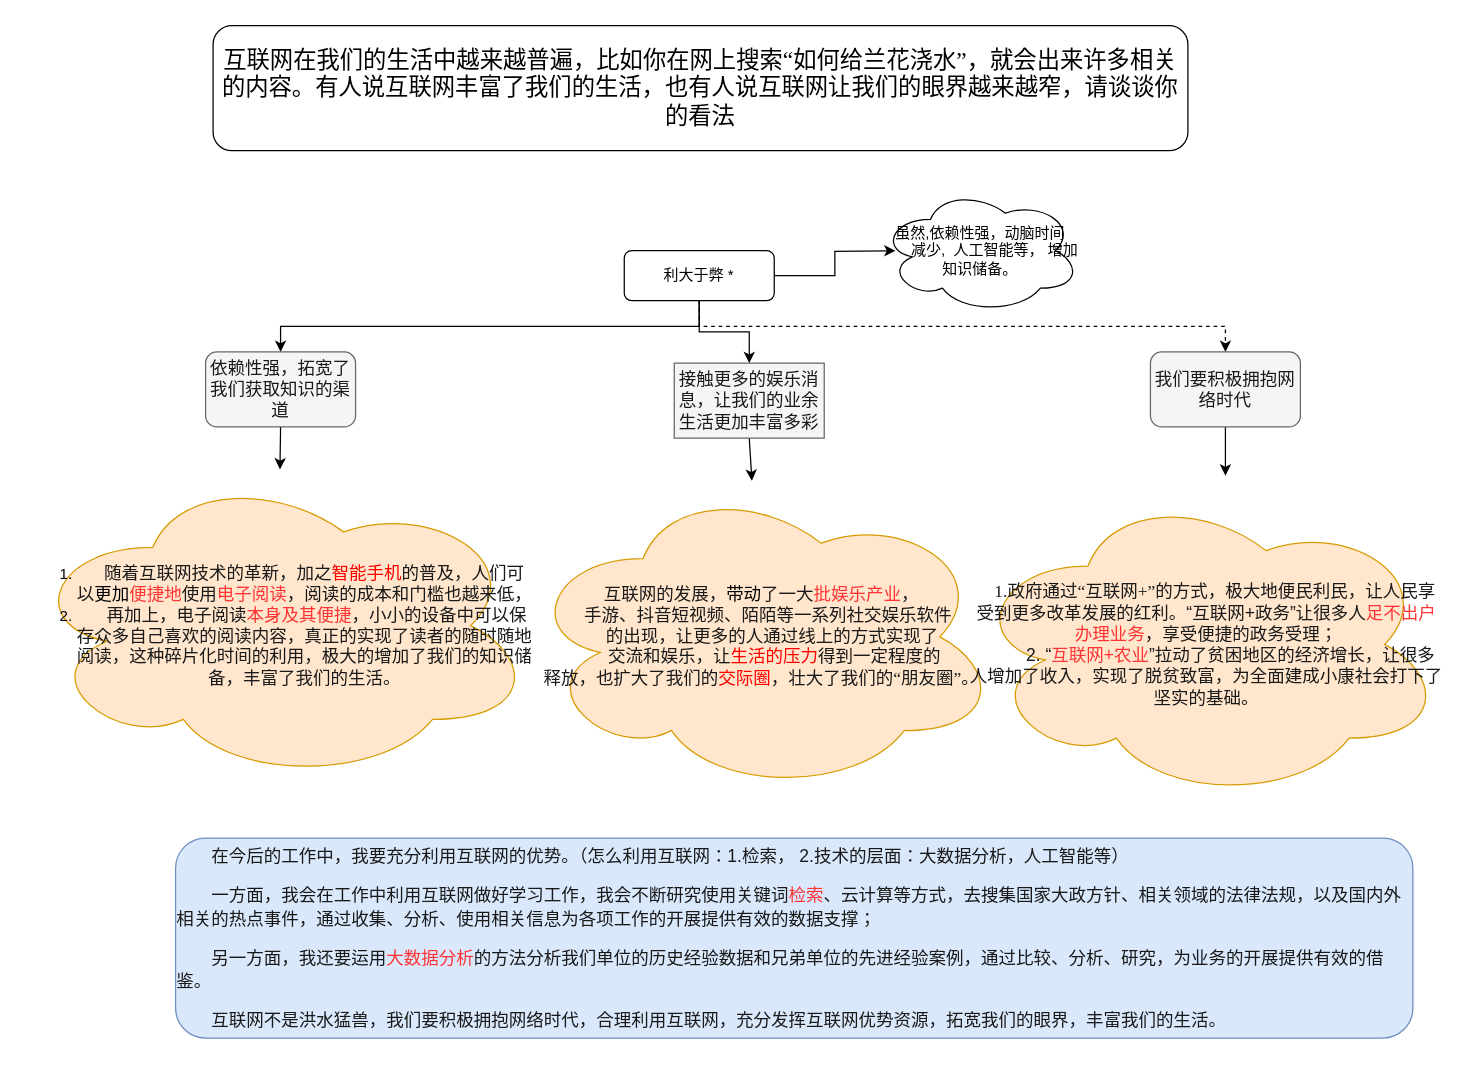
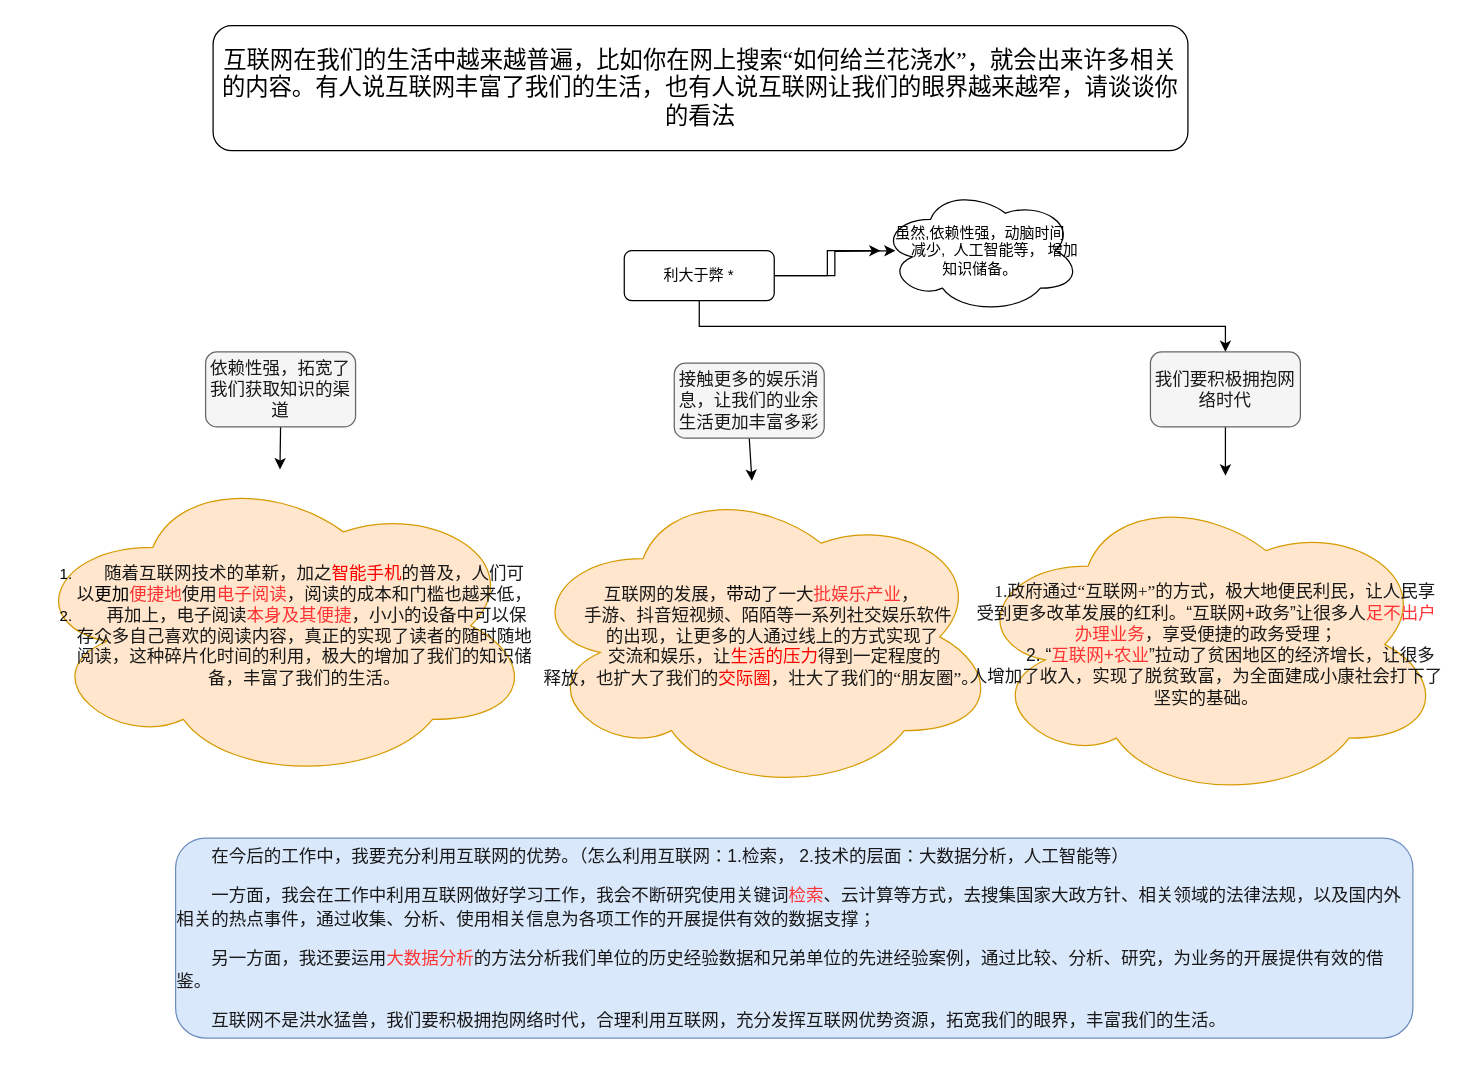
(481, 326) -> none
(973, 326) -> (973, 326)
(734, 332) -> (828, 260)
(749, 401) -> (749, 401)
